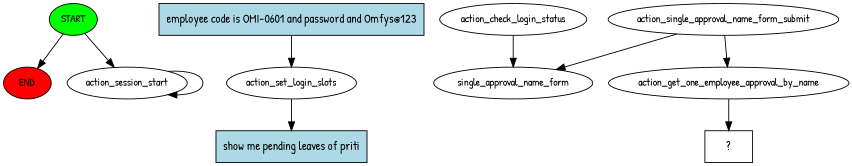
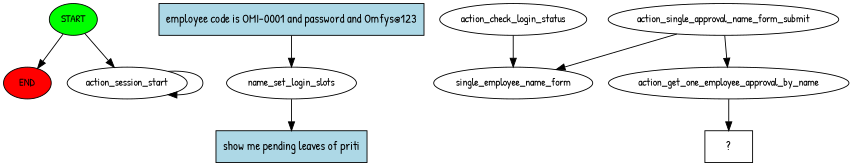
(292, 19) -> (292, 19)
(292, 83) -> (292, 83)
(513, 83) -> (513, 83)
